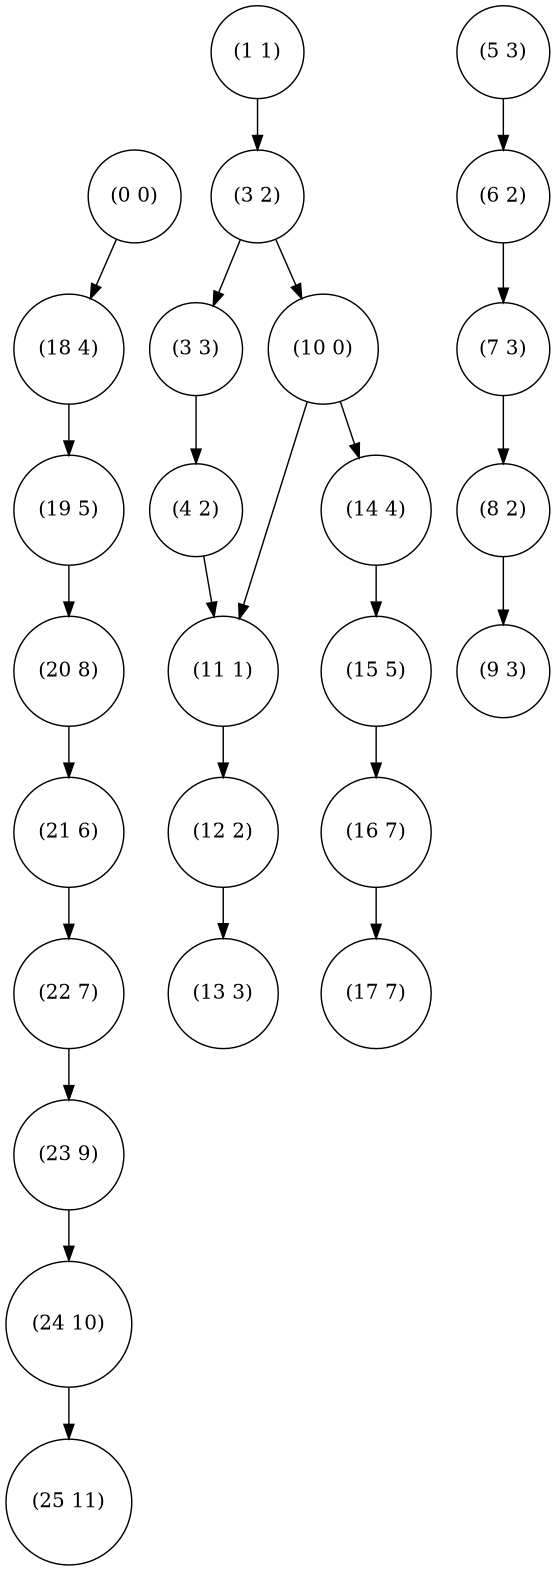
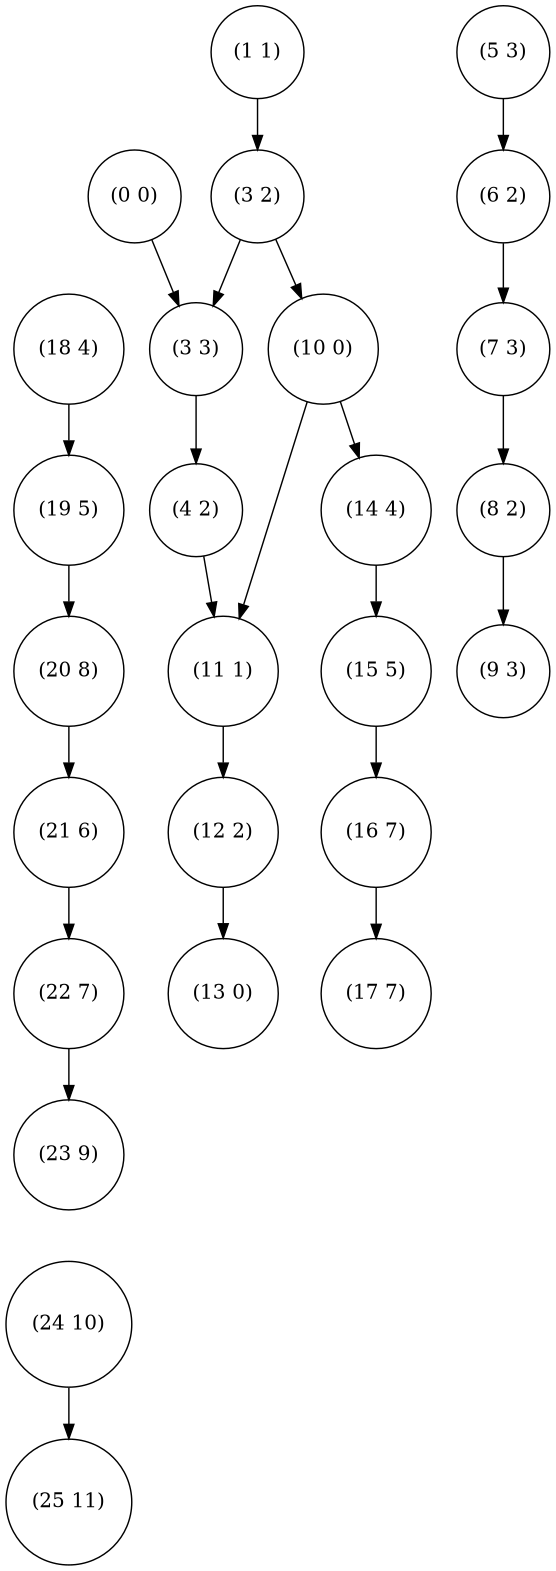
(106, 262) -> (163, 266)
(223, 994) -> (223, 994)
(69, 1228) -> none
